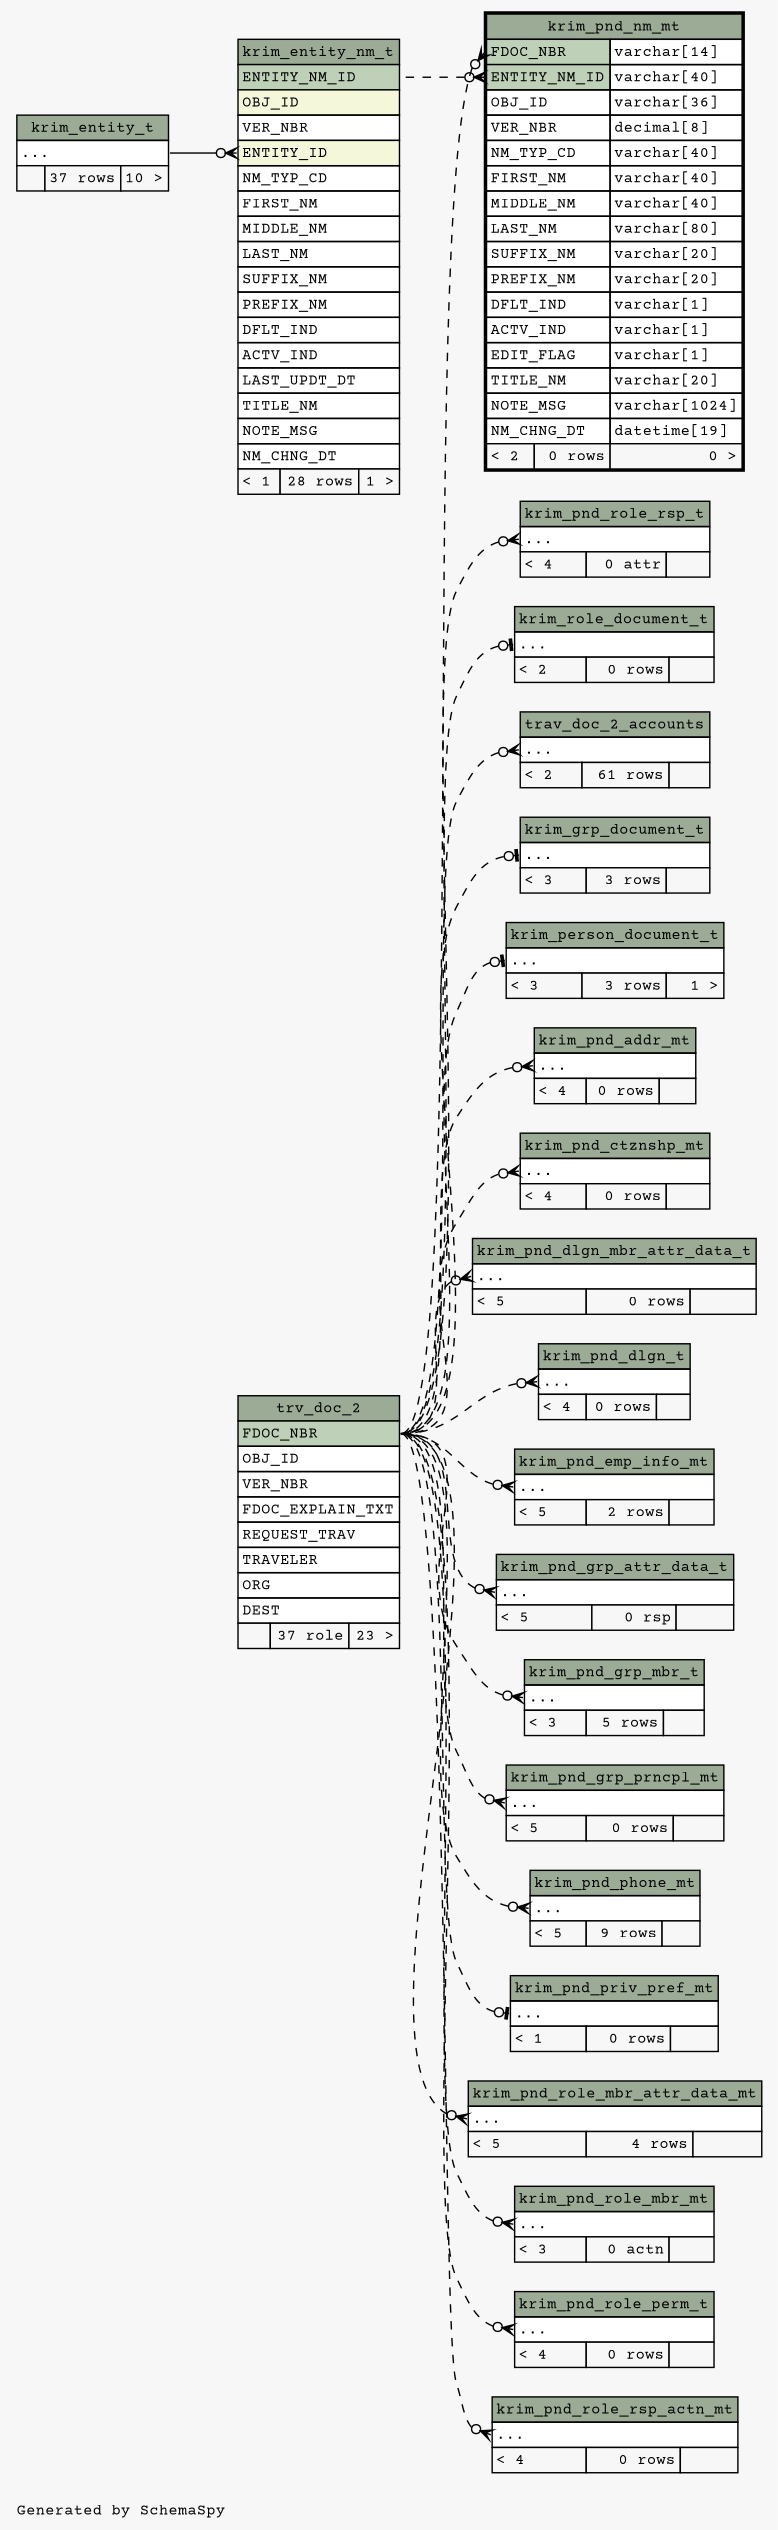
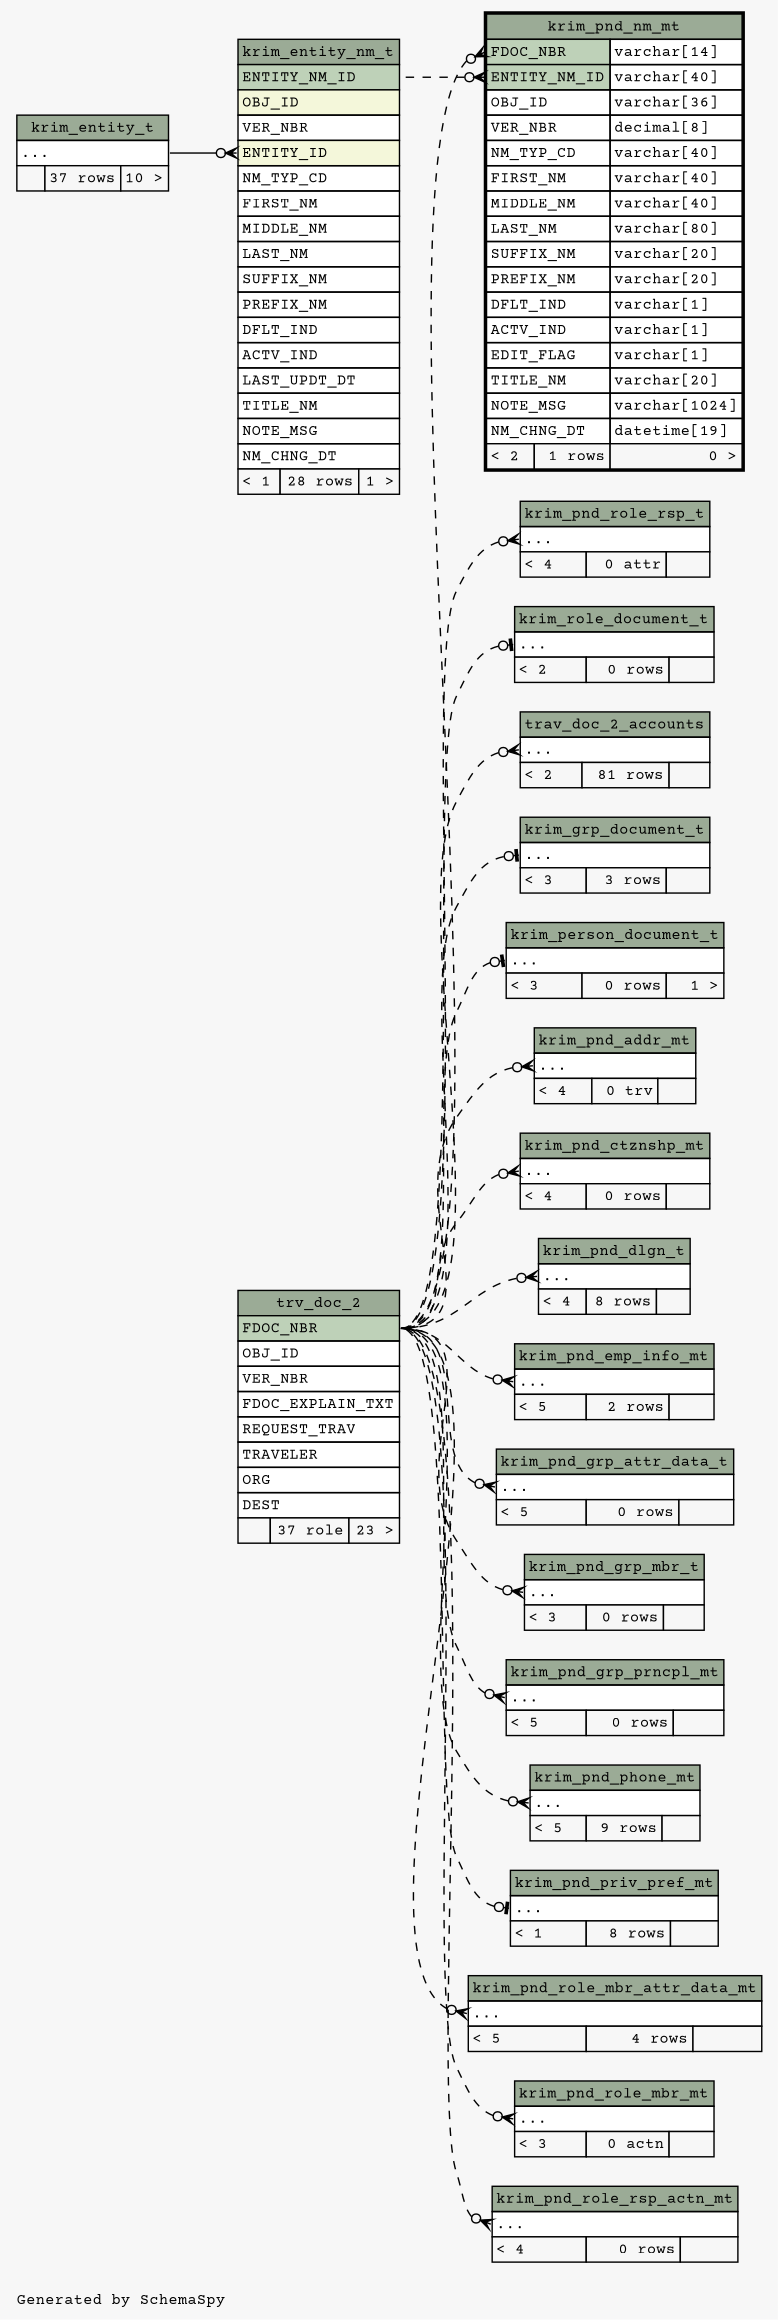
(577, 456) -> (577, 456)
(631, 774) -> (631, 774)
(633, 985) -> (633, 985)
(626, 1090) -> (630, 1090)
(614, 1276) -> none
(623, 1406) -> (623, 1301)
(648, 1617) -> (646, 1512)
(630, 1722) -> (630, 1617)
(637, 2038) -> (637, 1933)
(614, 2330) -> none
